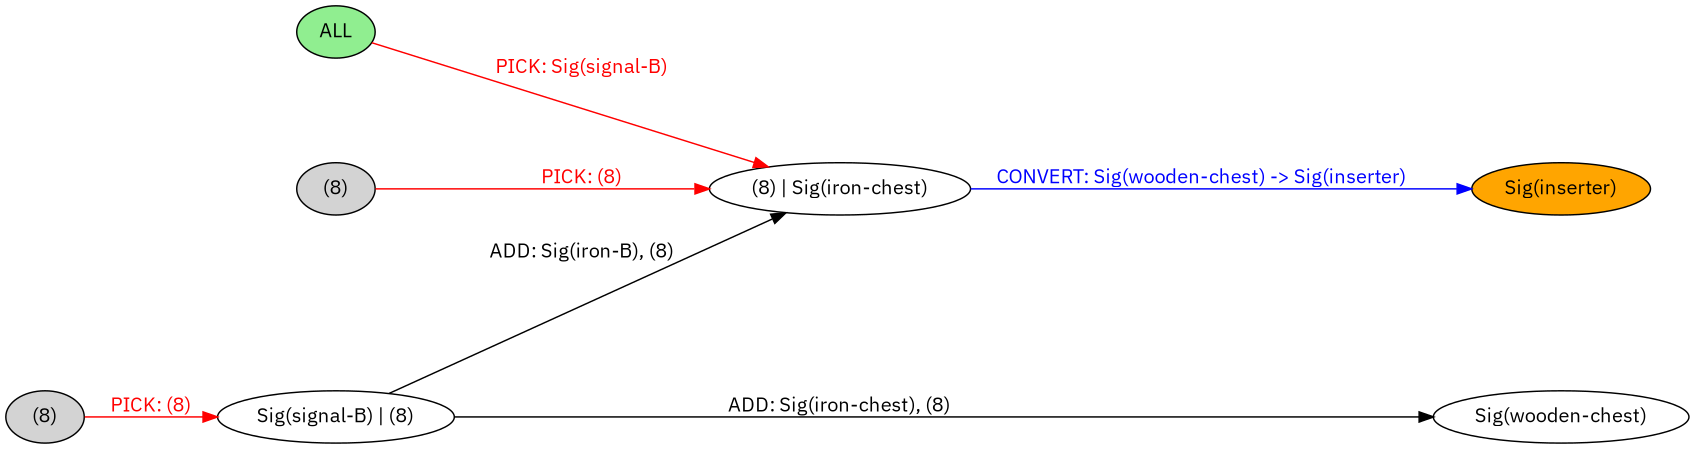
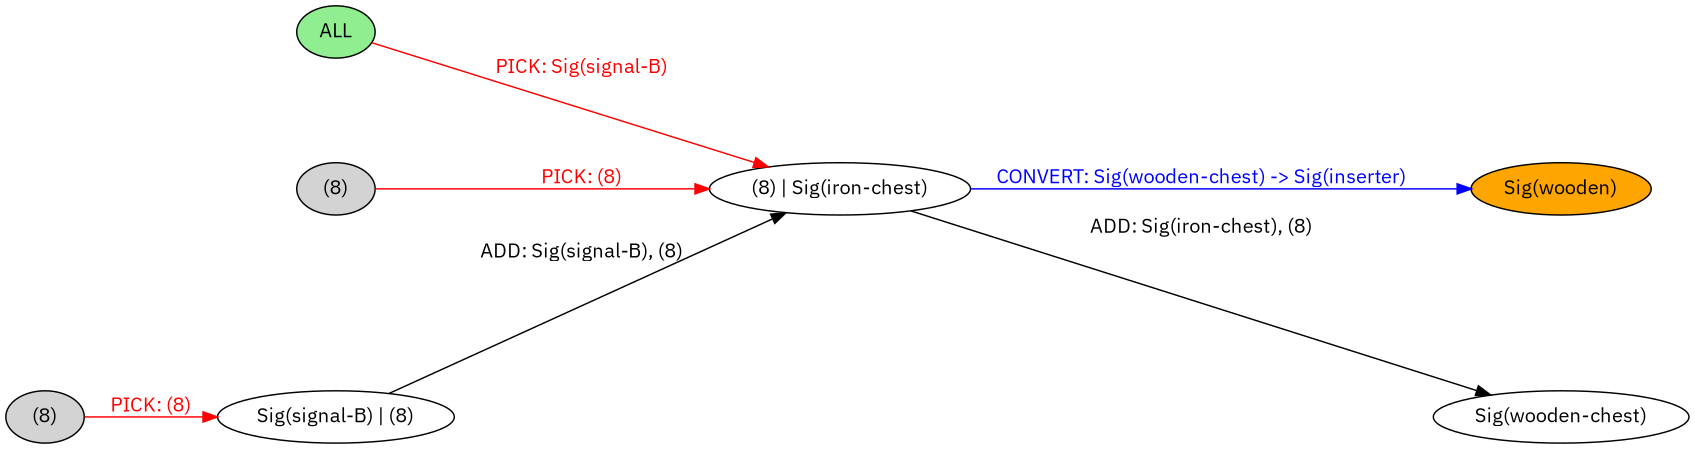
(1561, 189) -> (1561, 189)
(582, 252) -> (582, 252)
(937, 417) -> (1194, 301)
